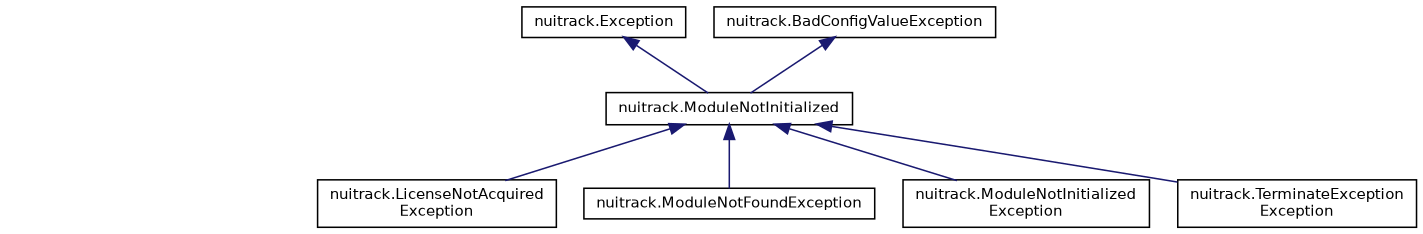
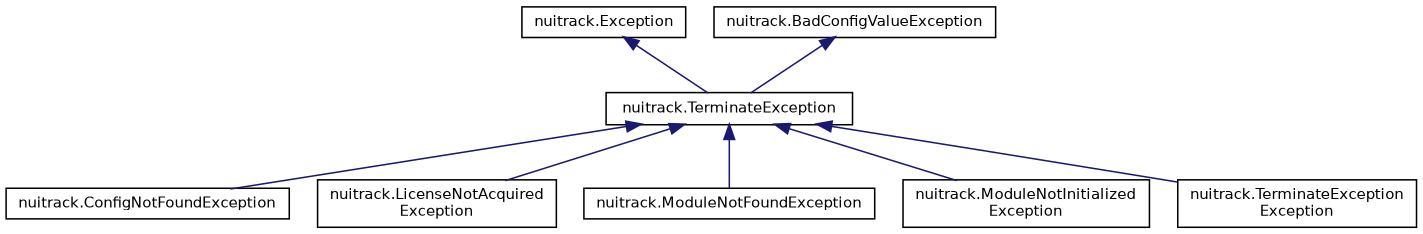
(729, 109) -> (729, 109)
none -> (148, 204)
